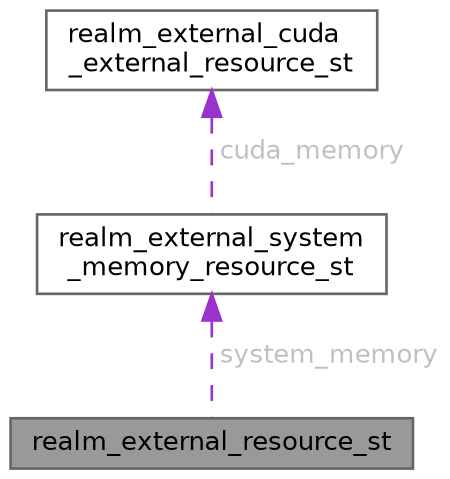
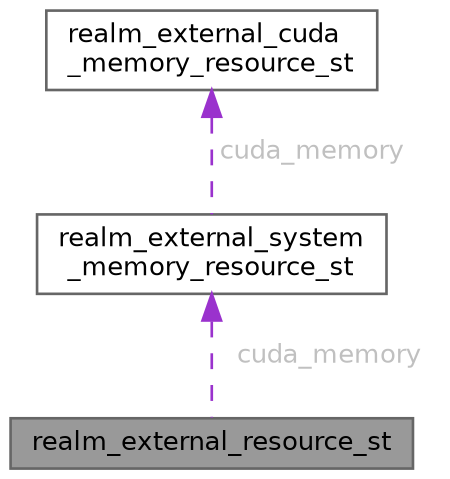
(212, 50) -> (212, 50)
(326, 356) -> (326, 356)
